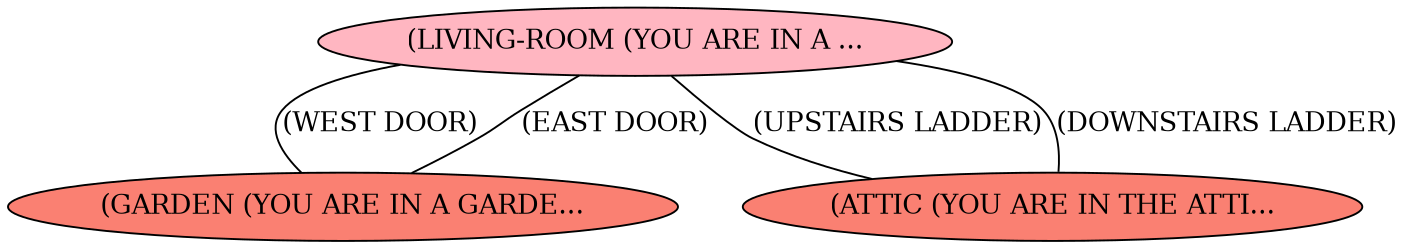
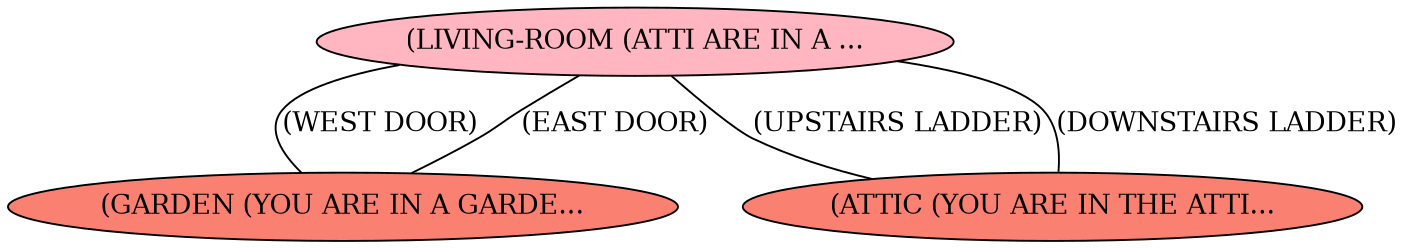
(635, 42) -> (635, 42)
